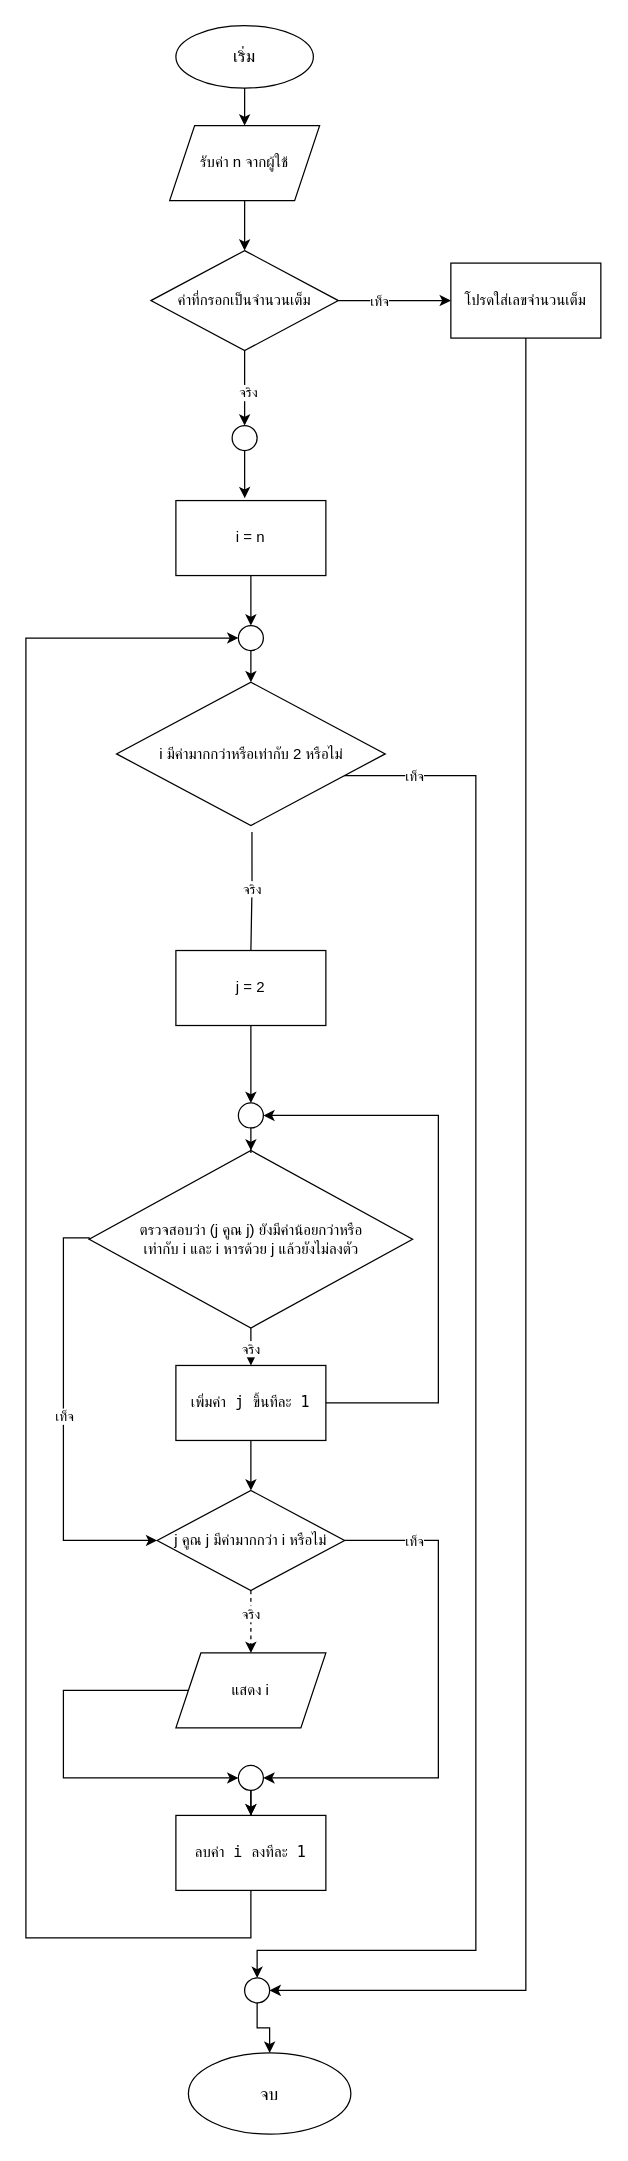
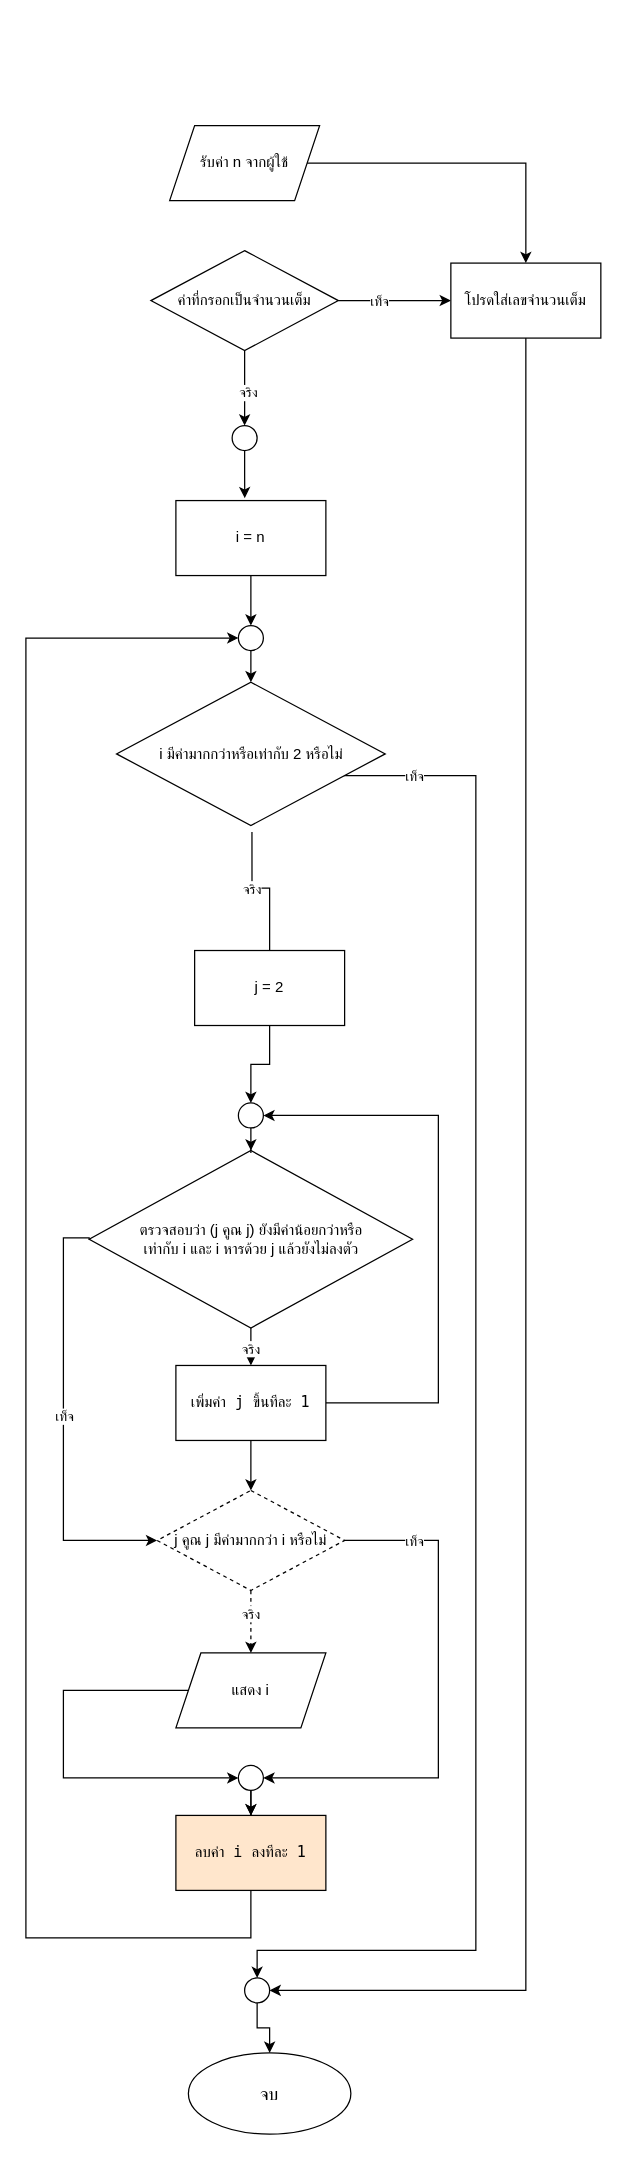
(244, 57) -> none
(244, 111) -> none
(244, 222) -> (462, 163)
(251, 988) -> (269, 988)
(251, 1541) -> (251, 1541)
(251, 1853) -> (251, 1853)
